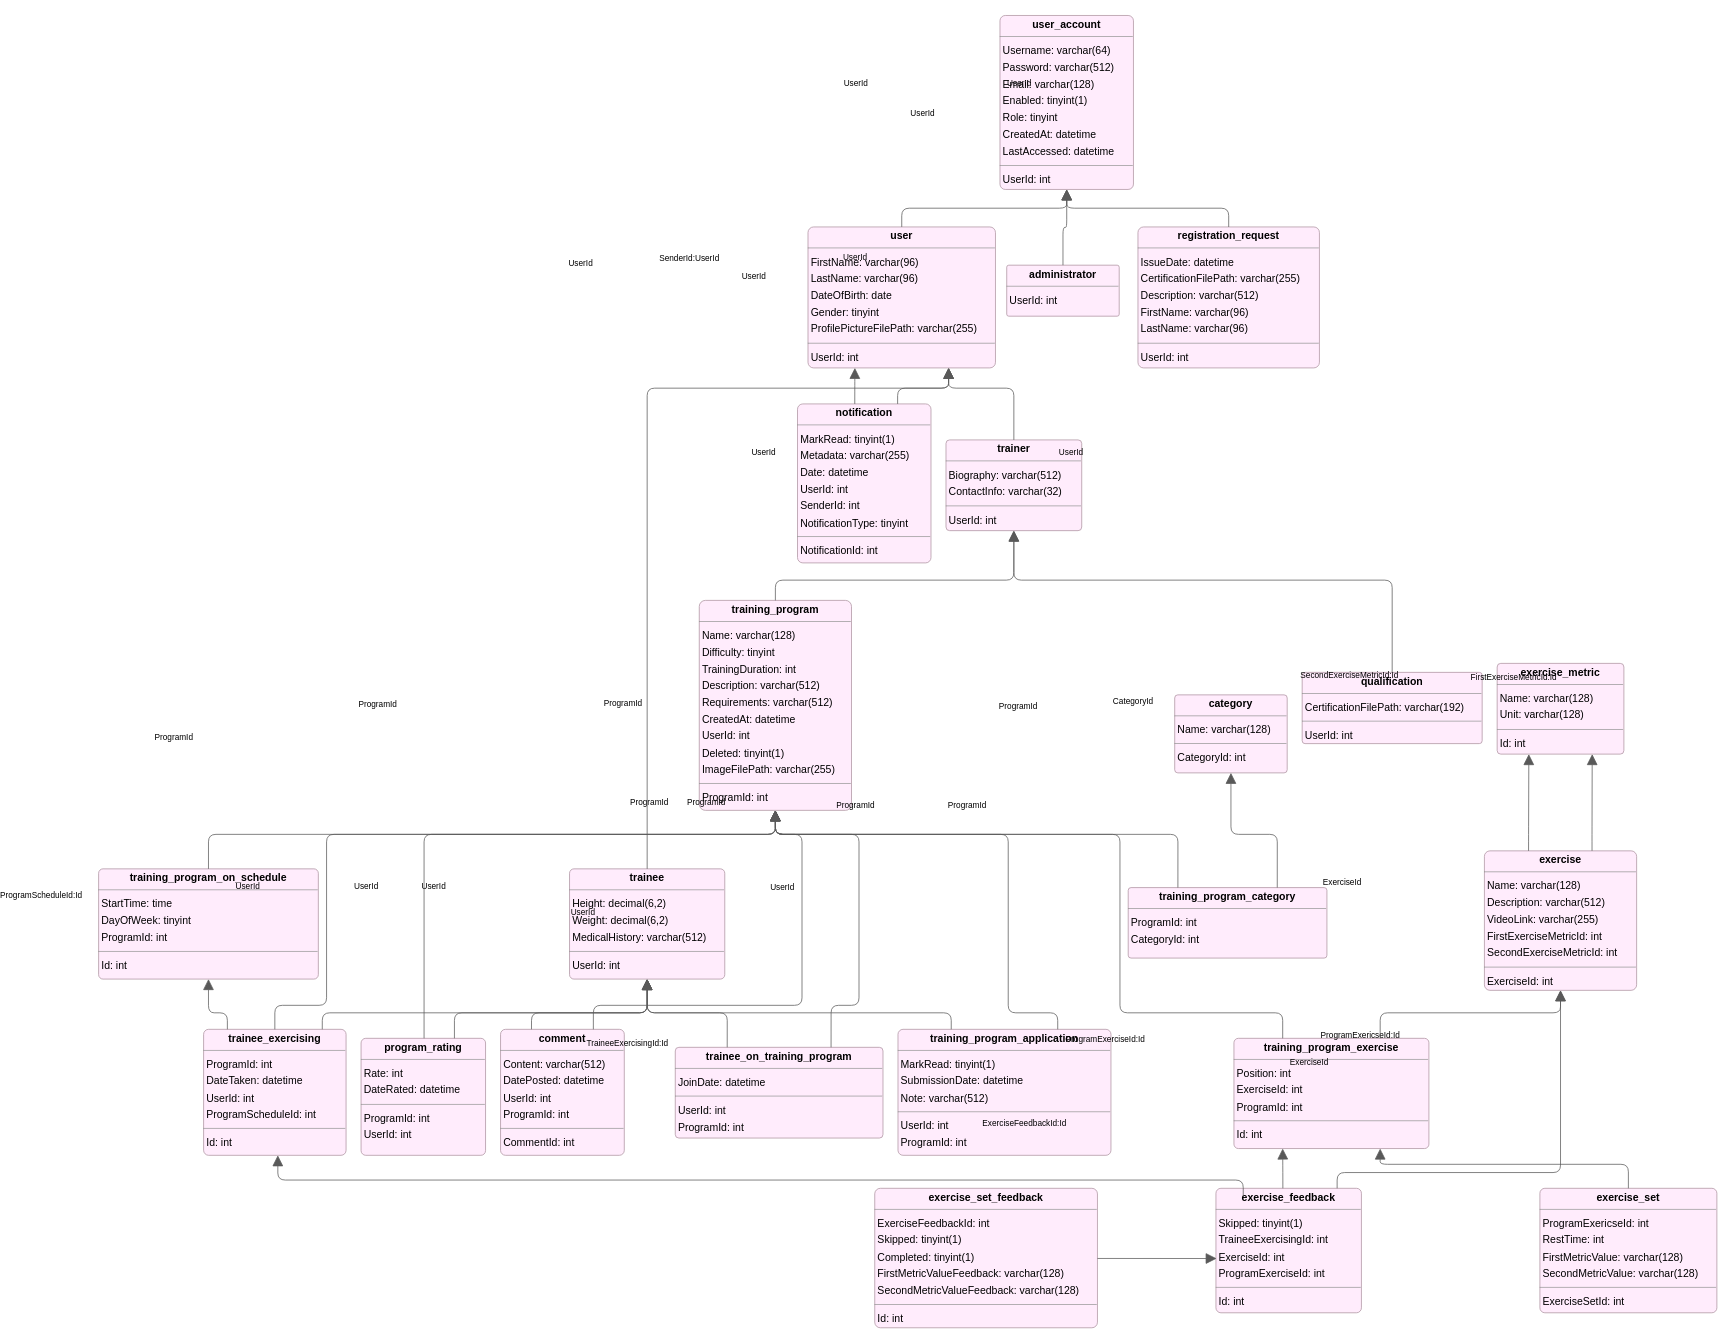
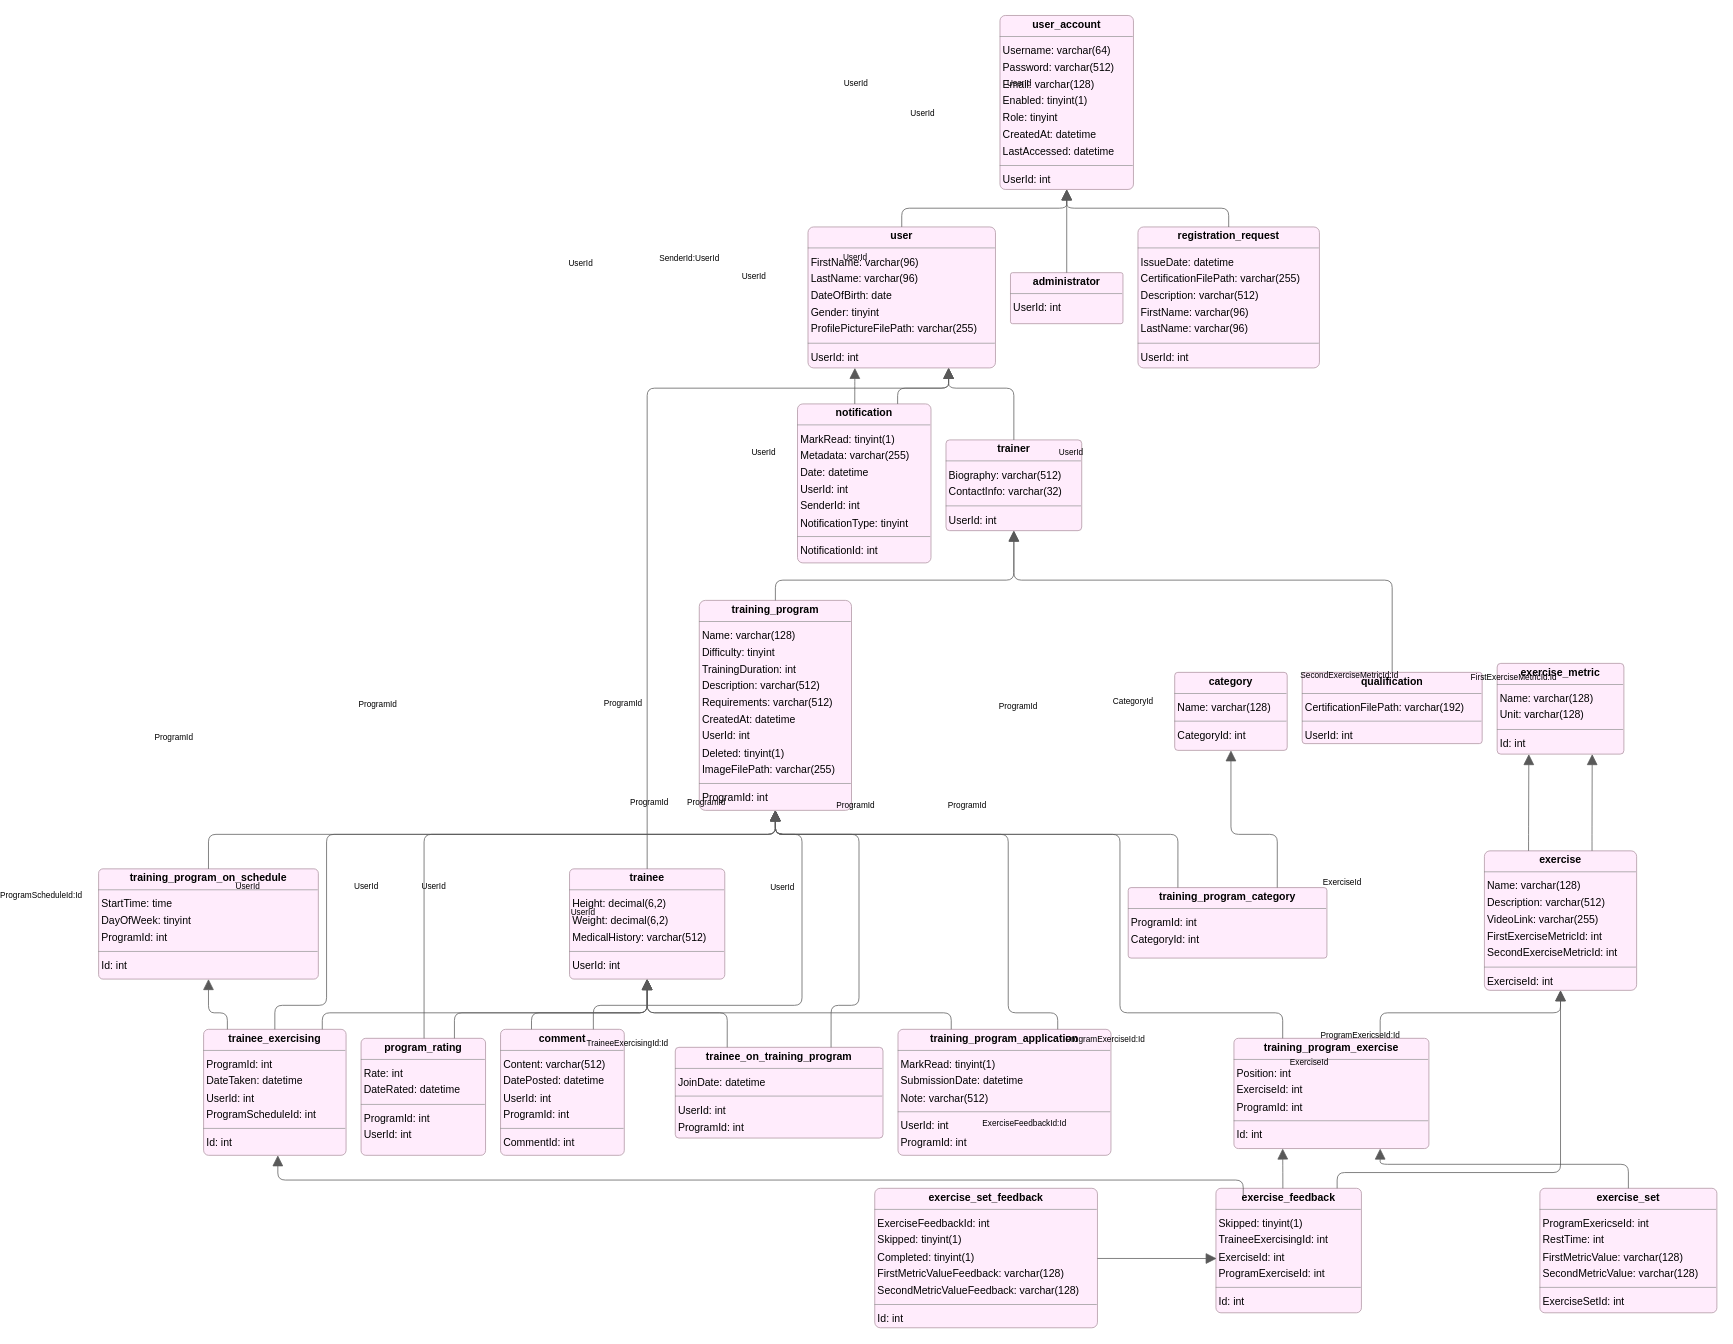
(1063, 291) -> (1067, 298)
(1231, 734) -> (1231, 711)
